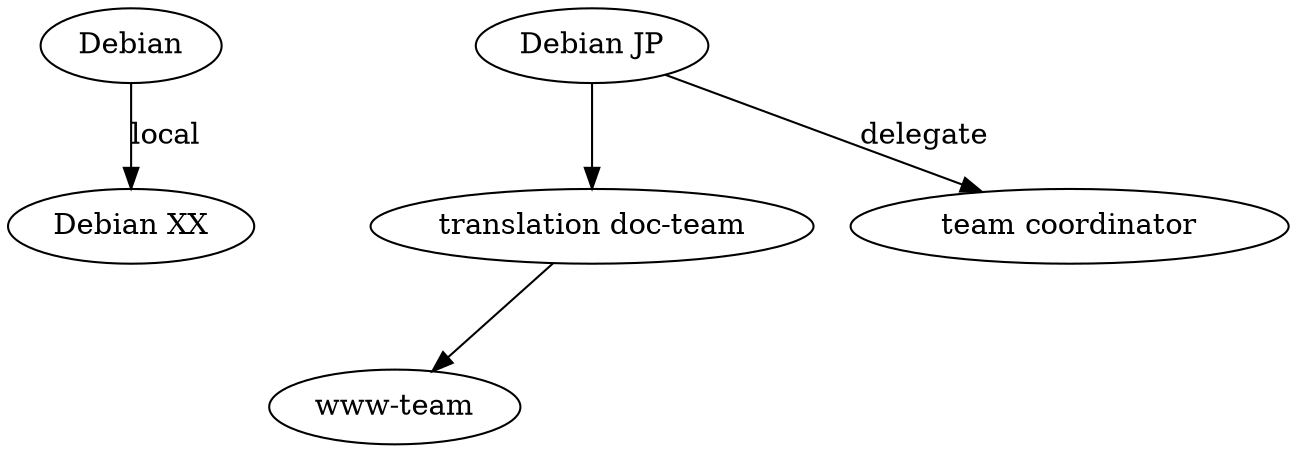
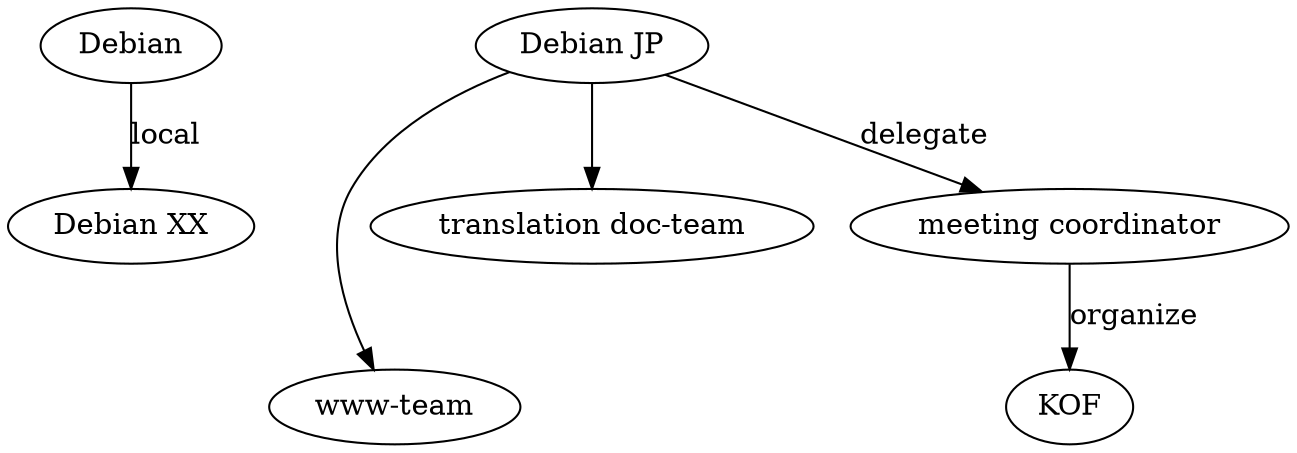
(1070, 226) -> (1070, 226)
(500, 310) -> (360, 176)
none -> (1070, 407)
